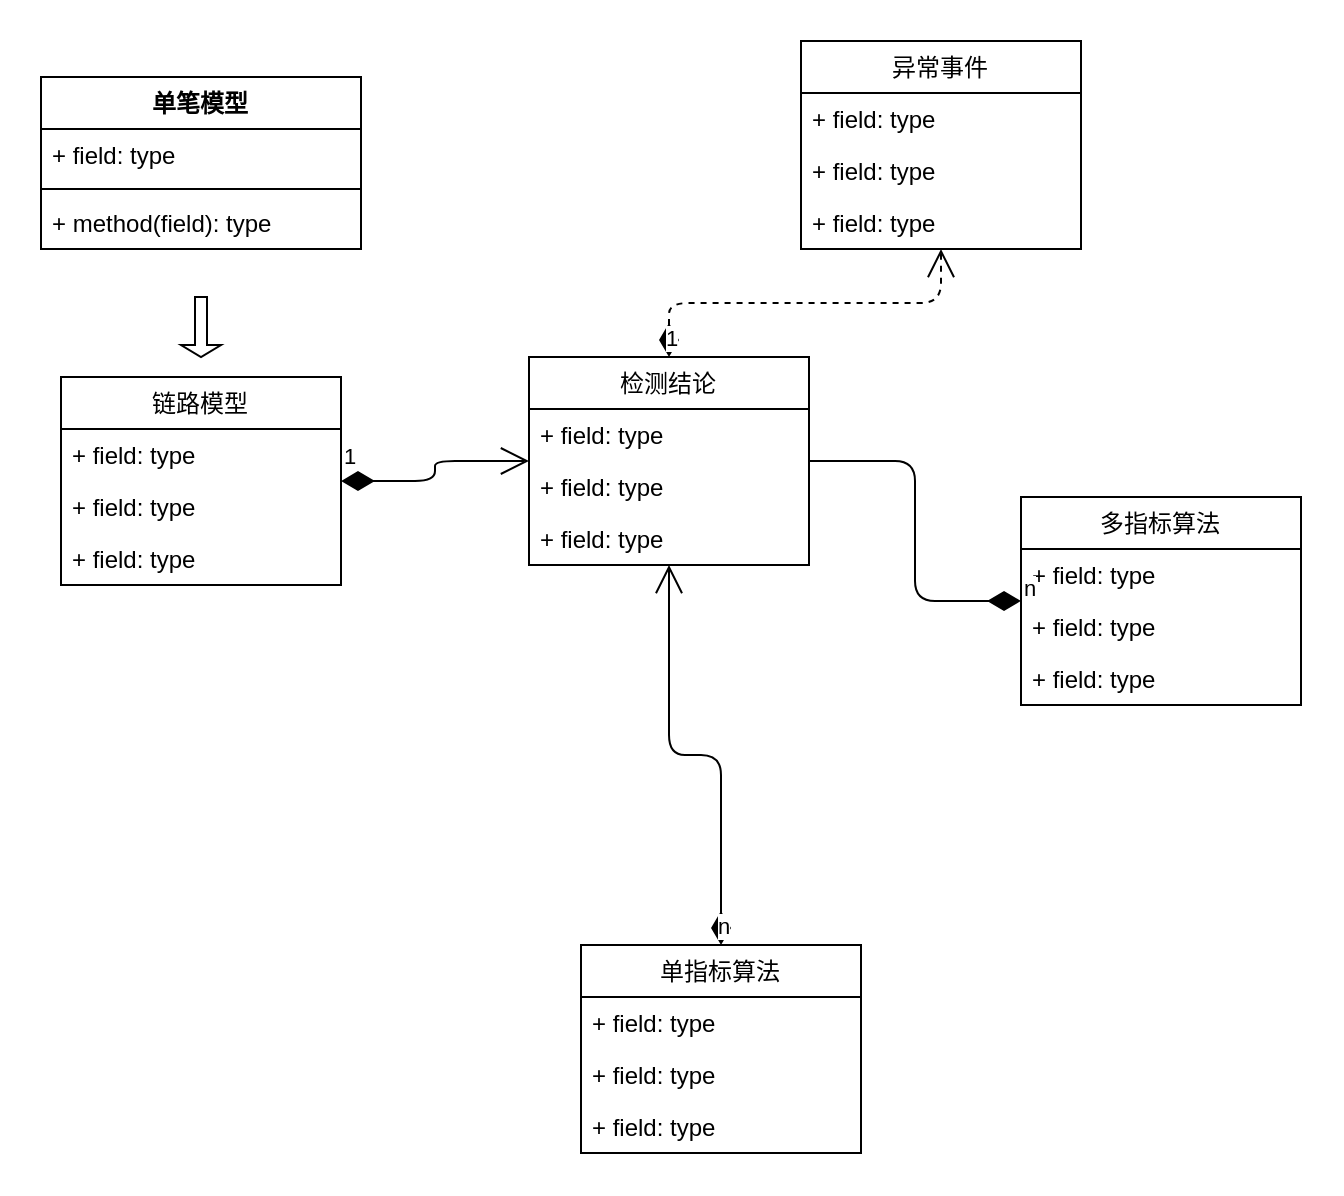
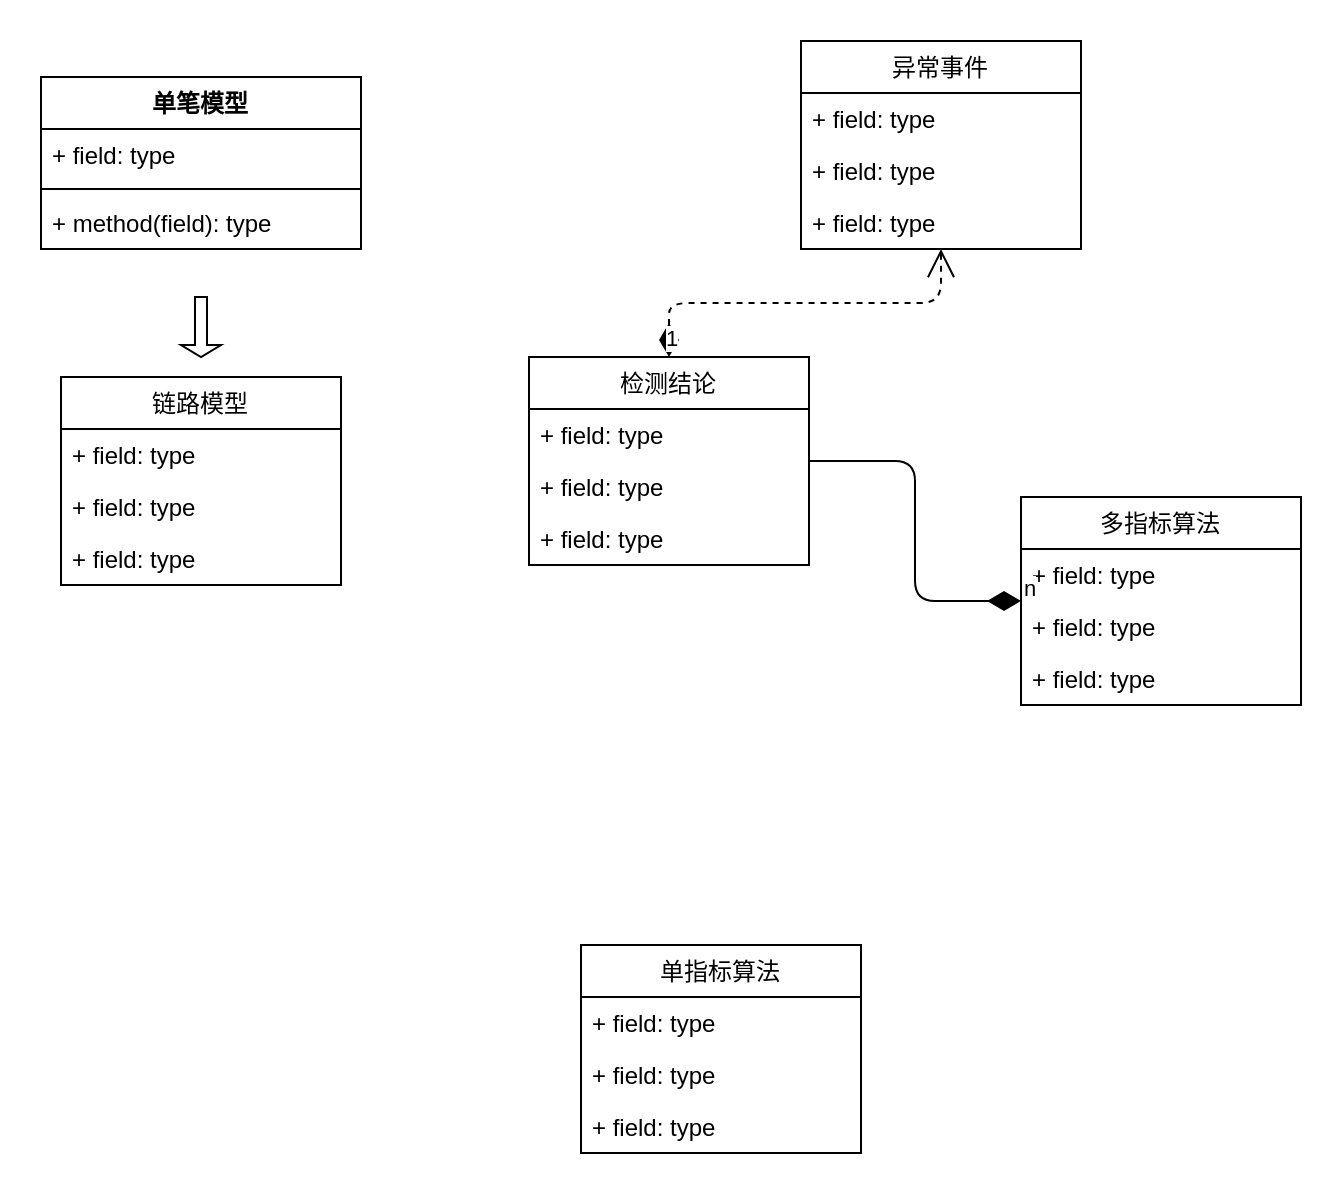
(446, 461) -> none
(681, 755) -> none
